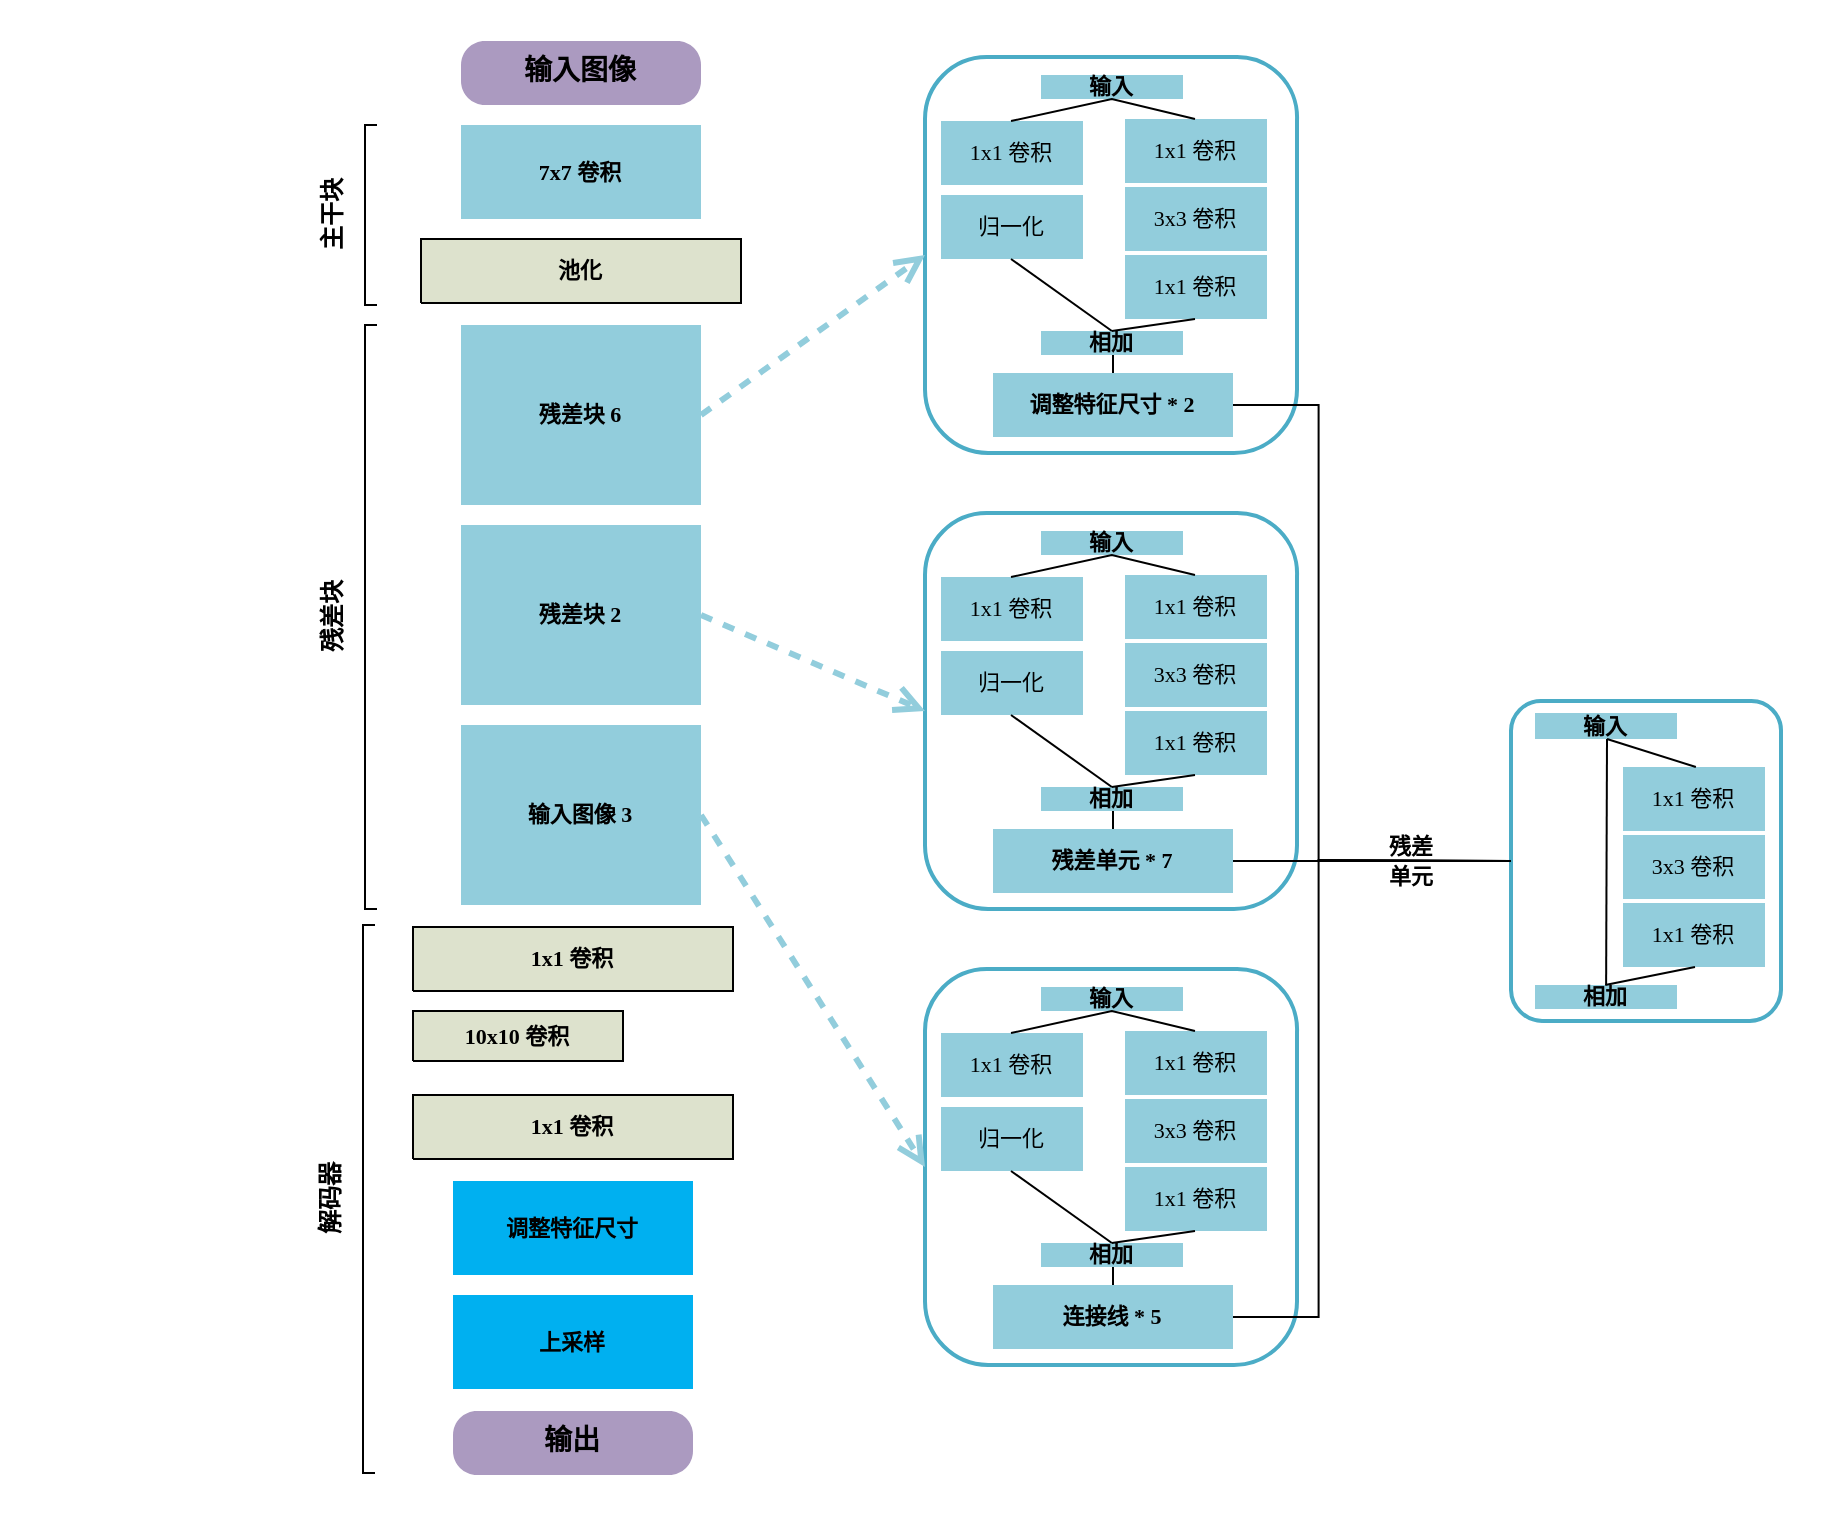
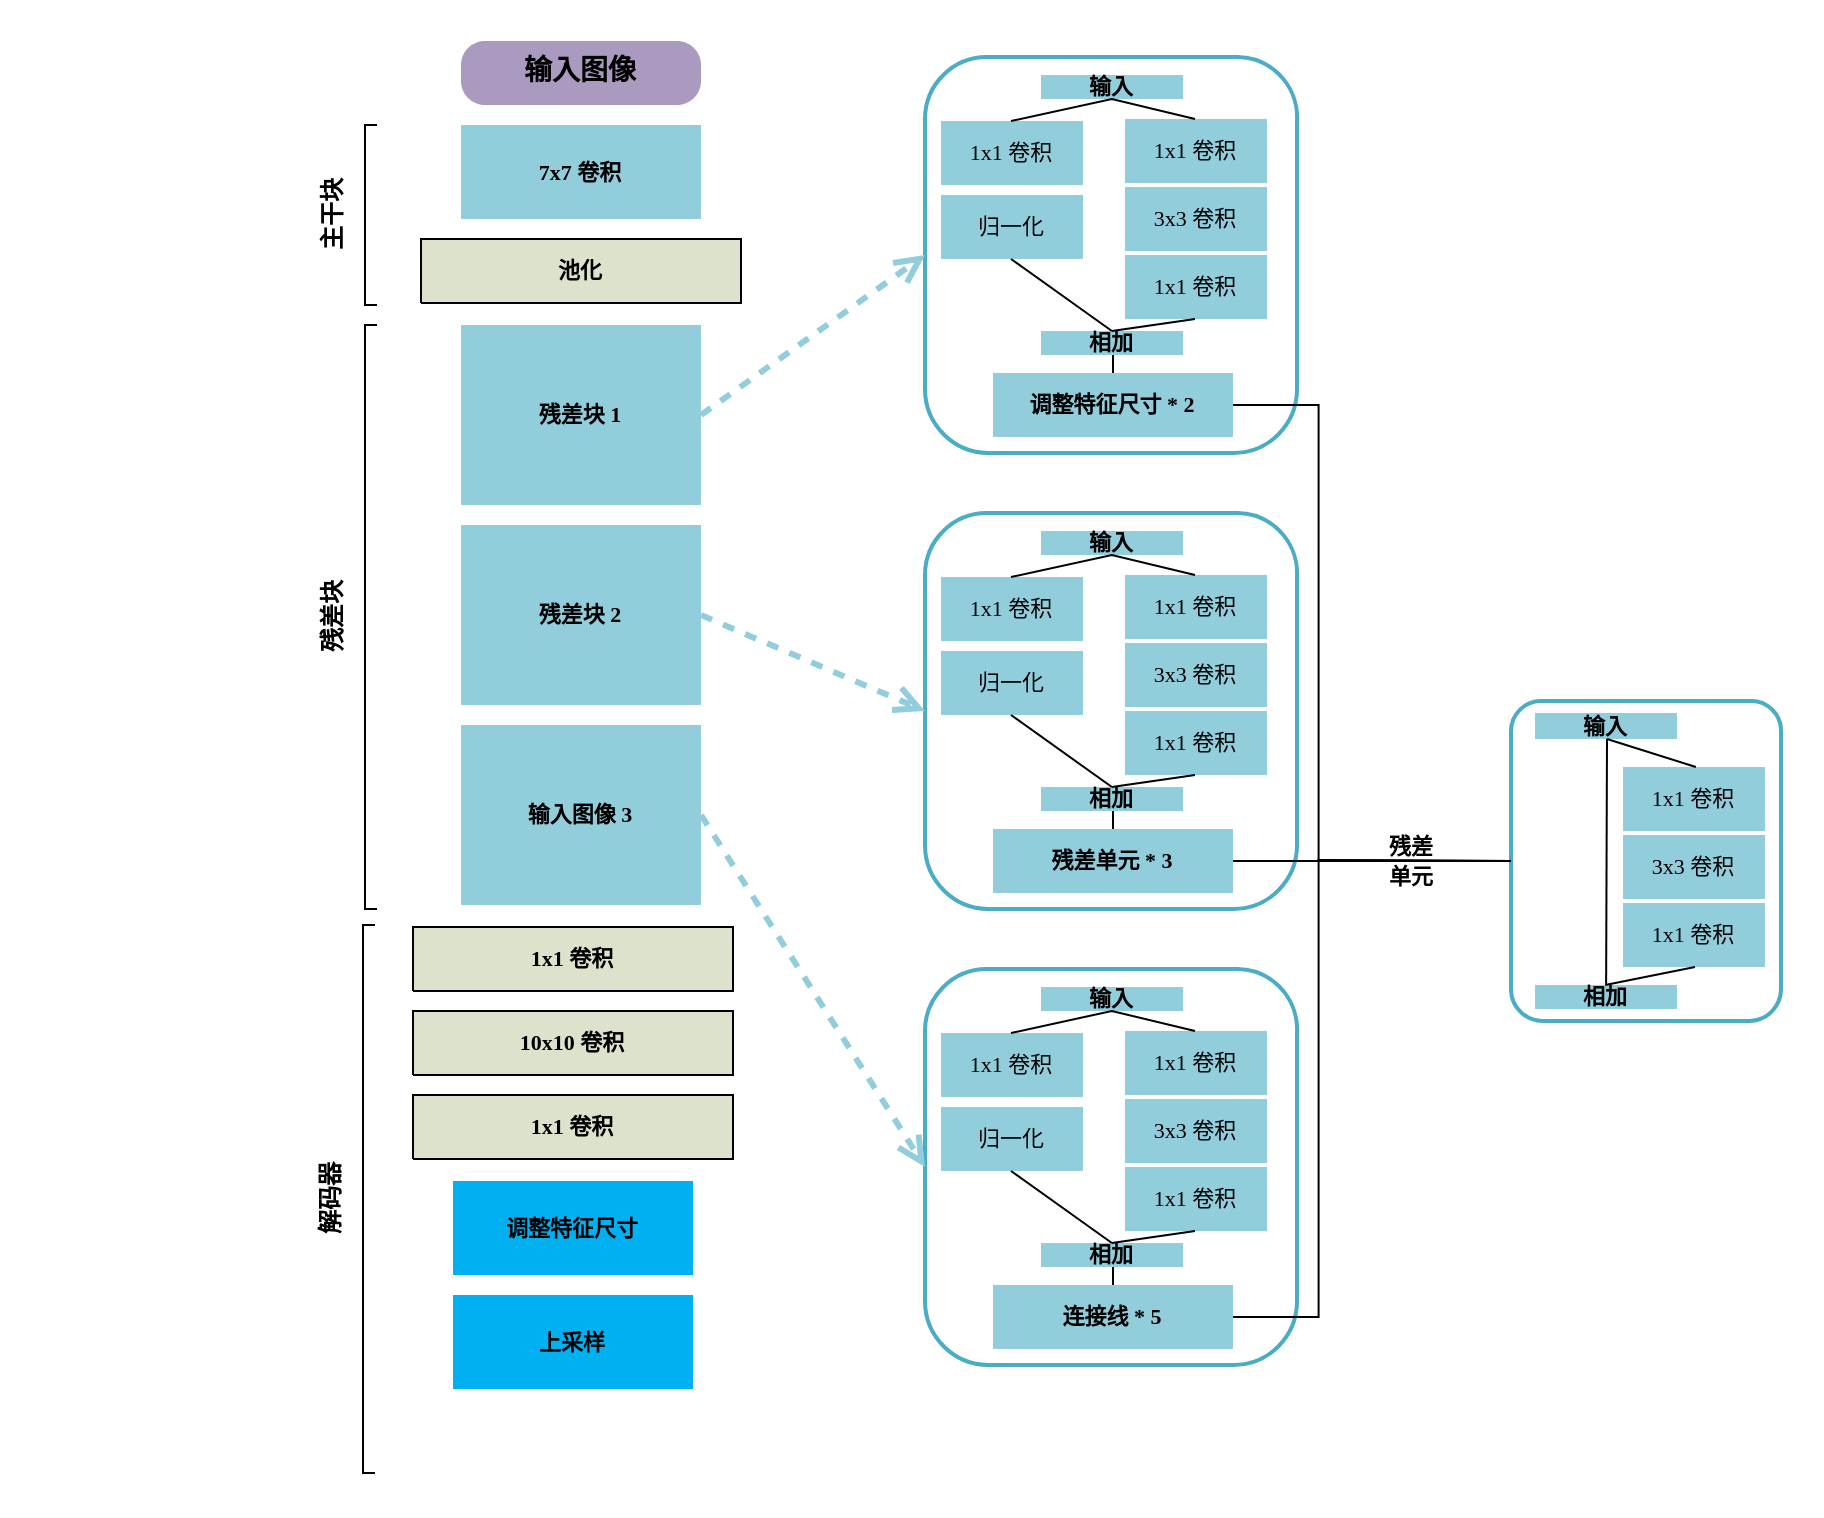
(581, 415) -> (581, 415)
(1113, 861) -> (1113, 861)
(518, 1036) -> (573, 1043)
(573, 1443) -> none
